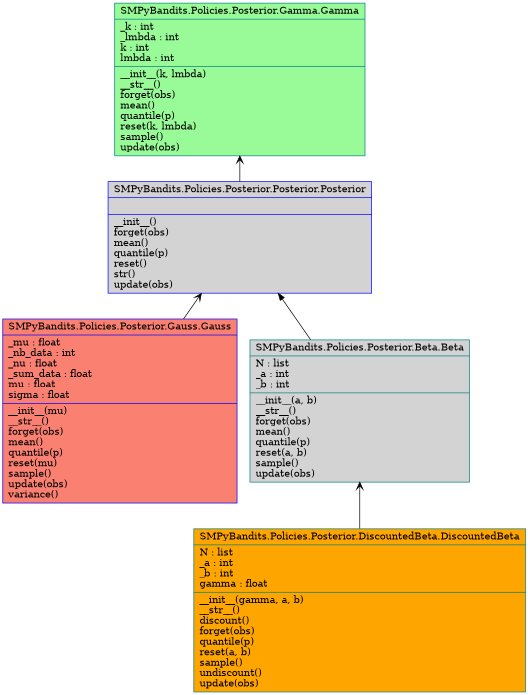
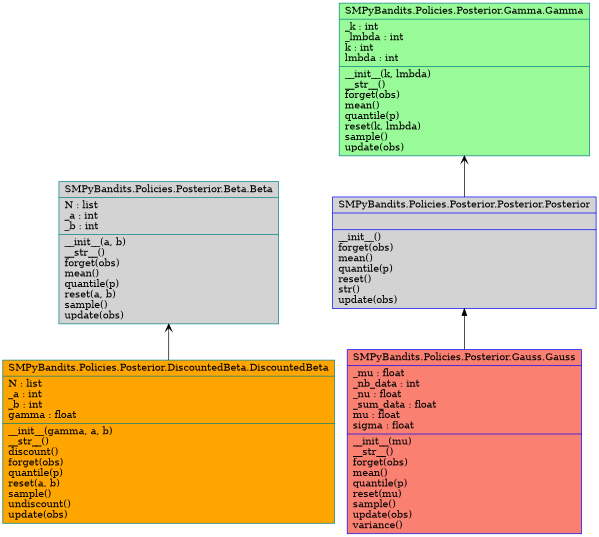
(190, 309) -> (464, 333)
(296, 319) -> none
